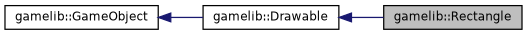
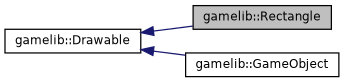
(187, 17) -> (170, 53)
